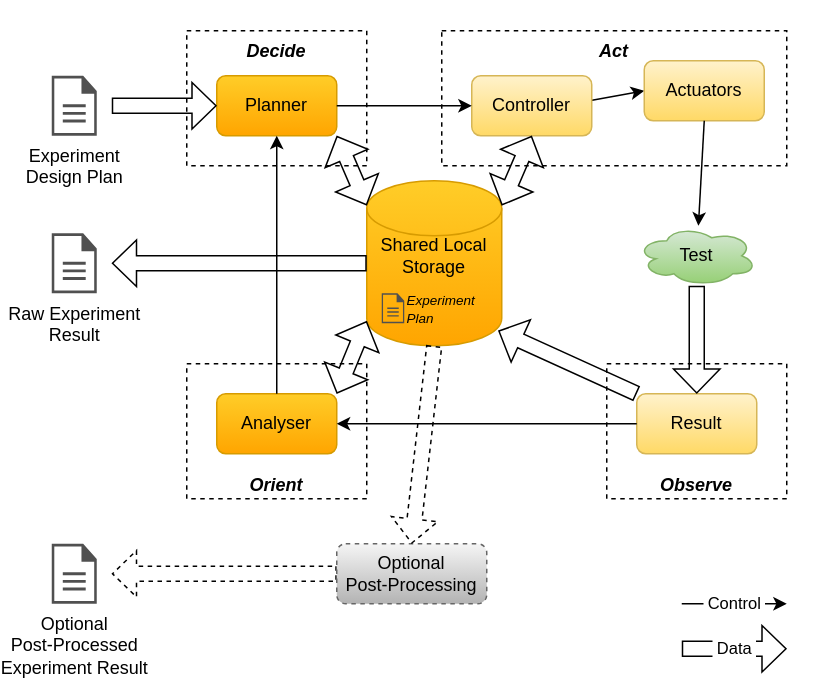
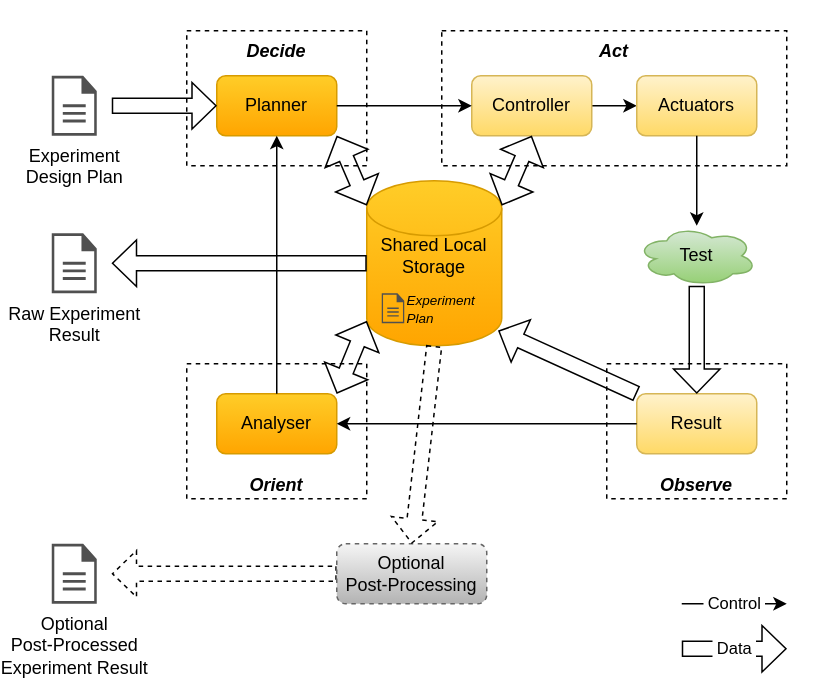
(704, 91) -> (697, 106)
